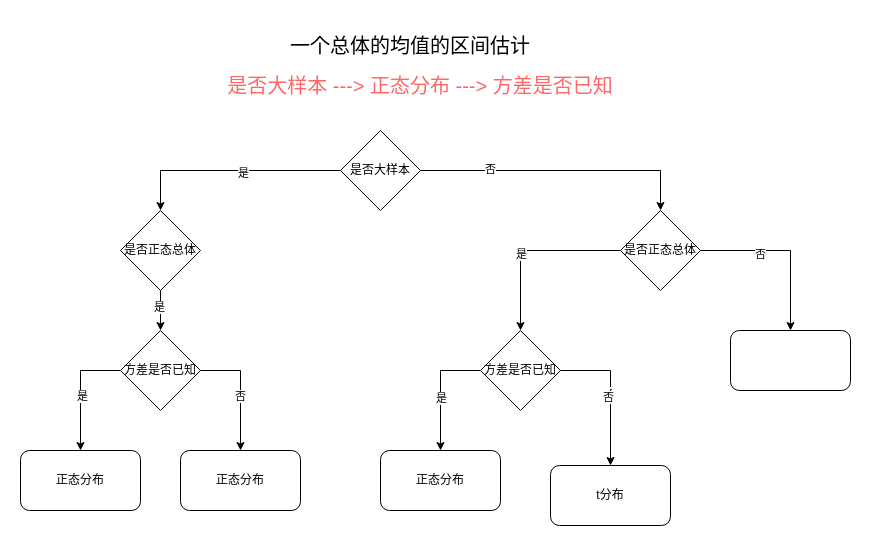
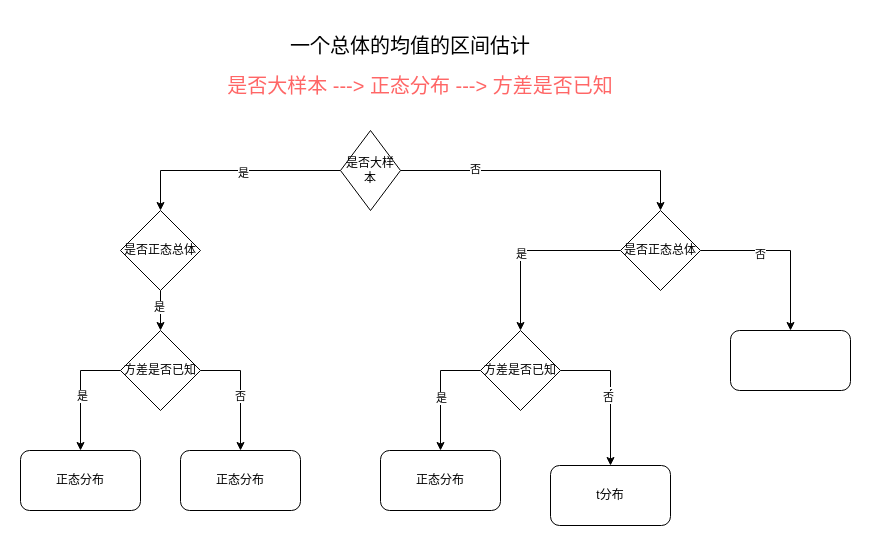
(381, 171) -> (371, 171)
